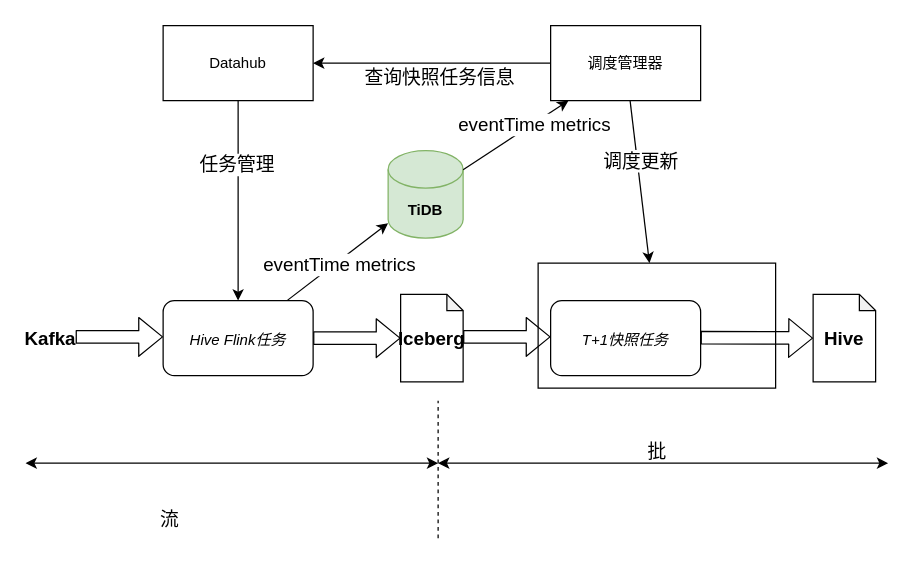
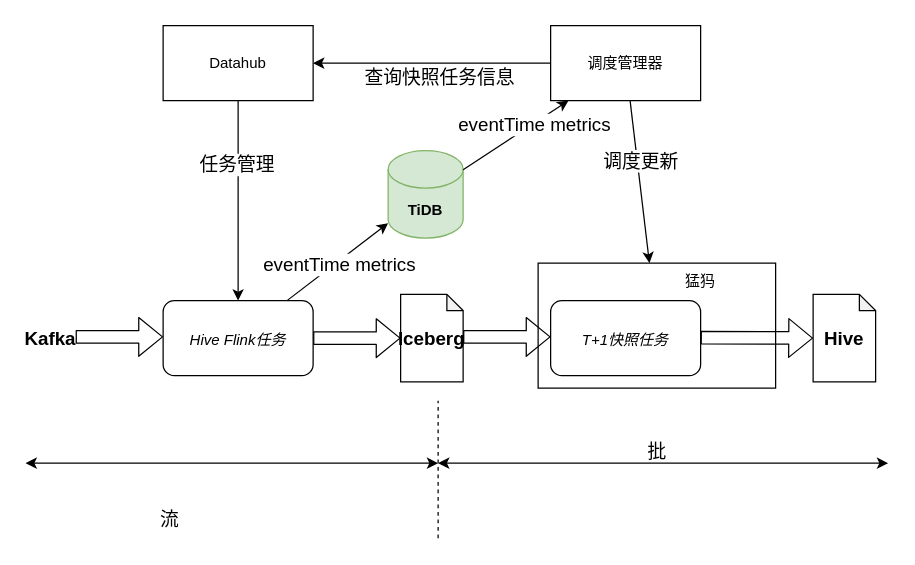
none -> (701, 282)
